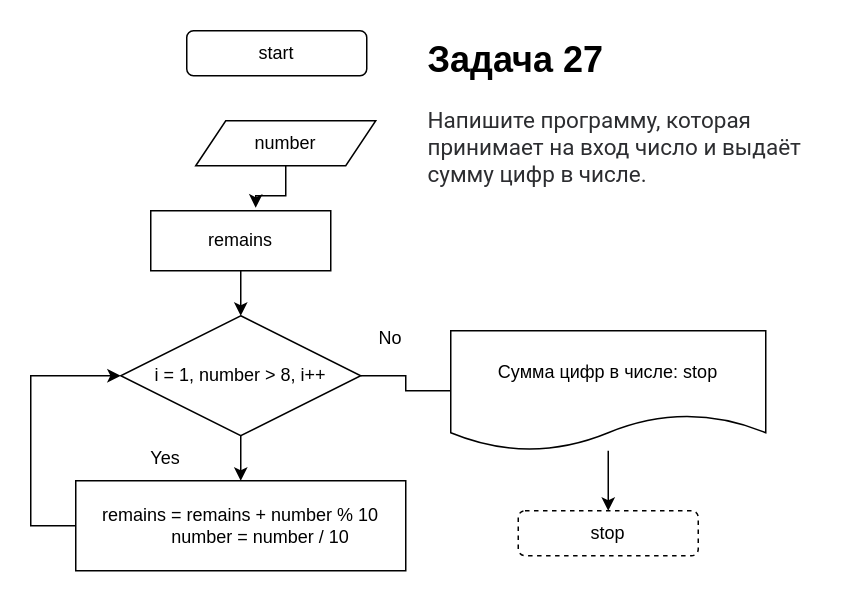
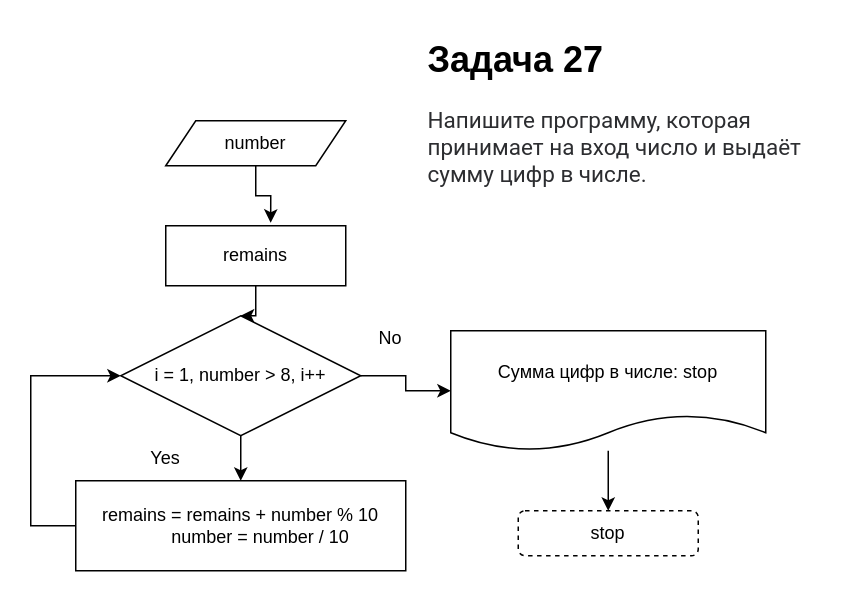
(277, 53) -> none
(286, 143) -> (256, 143)
(241, 241) -> (256, 256)
(443, 391) -> (439, 391)
